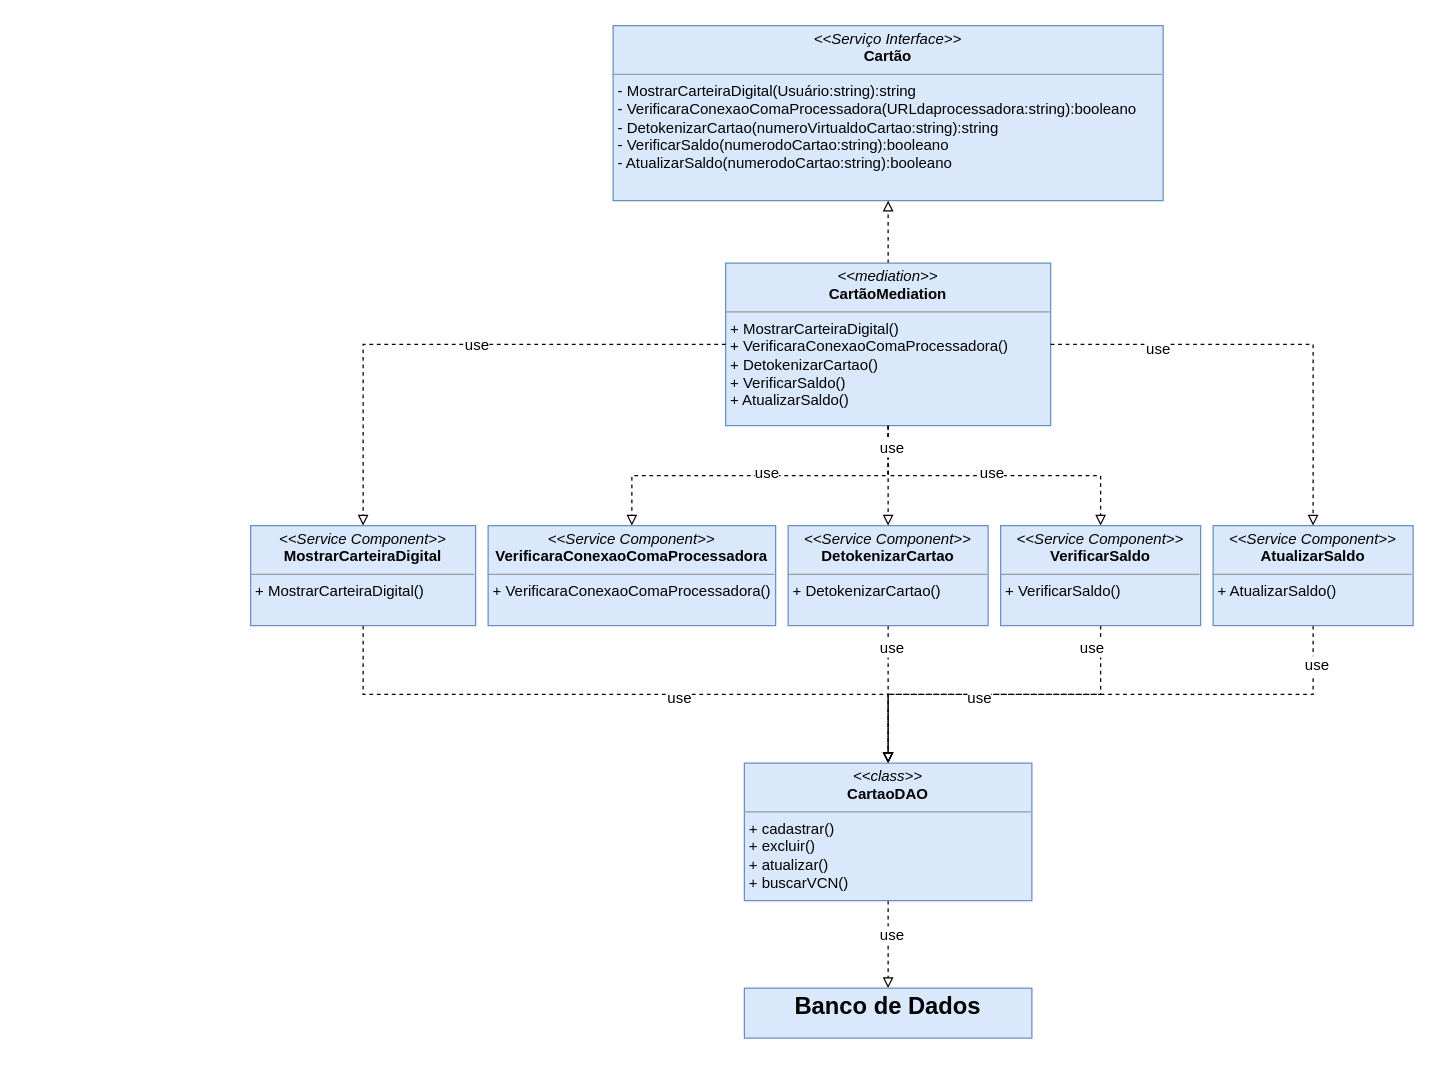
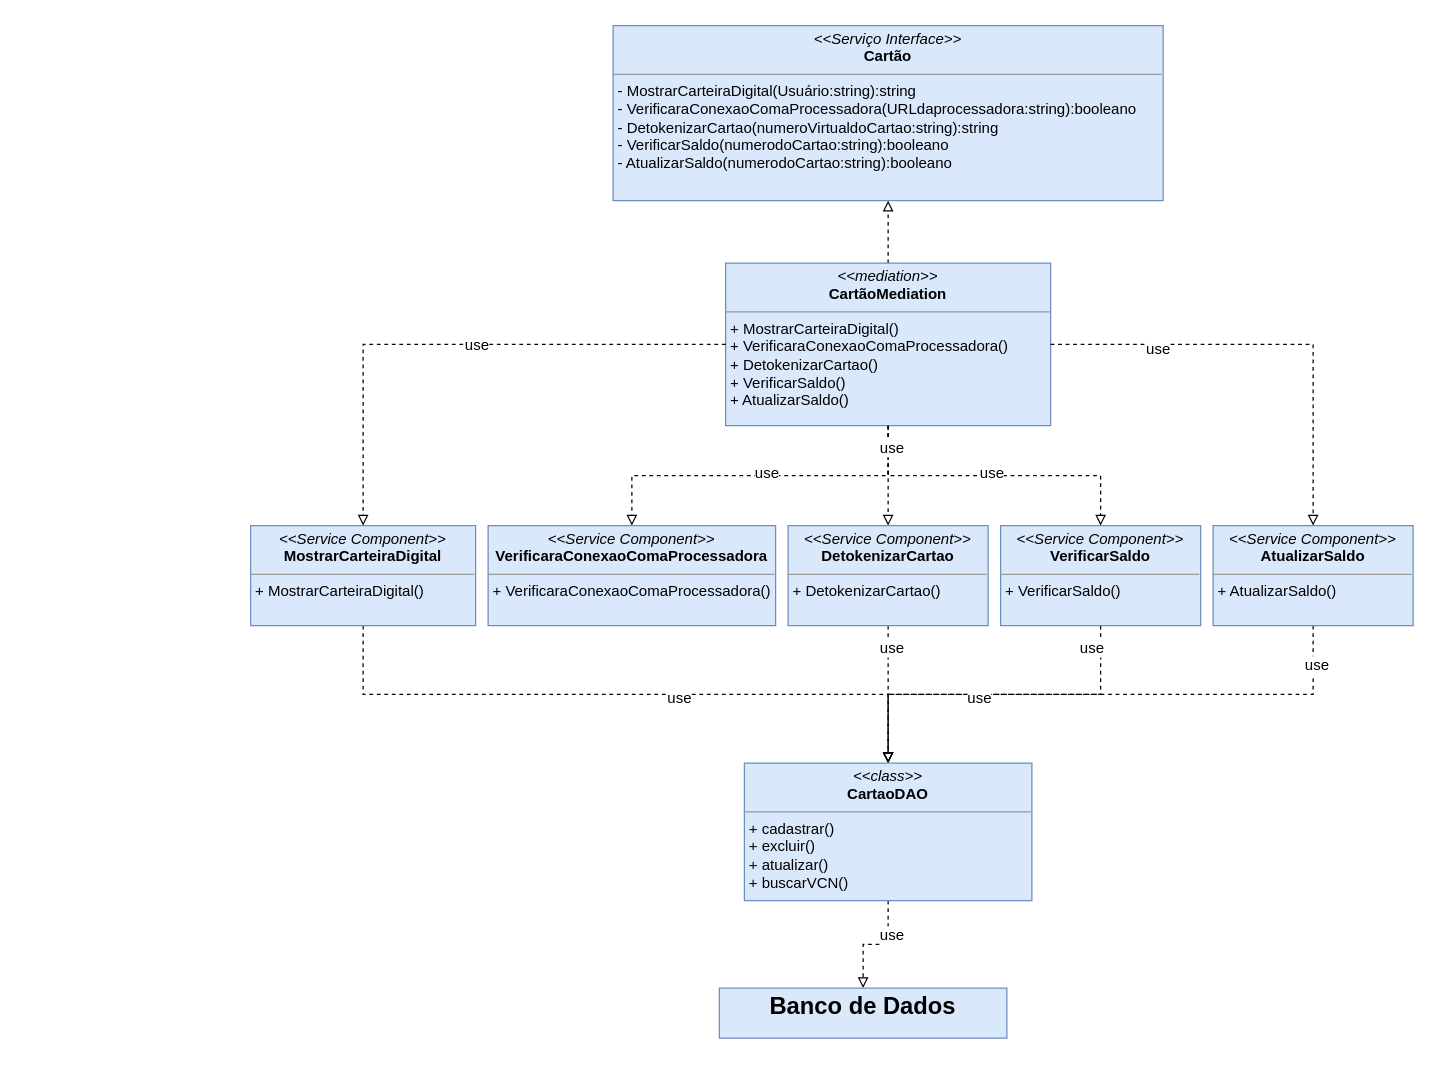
(888, 1013) -> (863, 1013)
